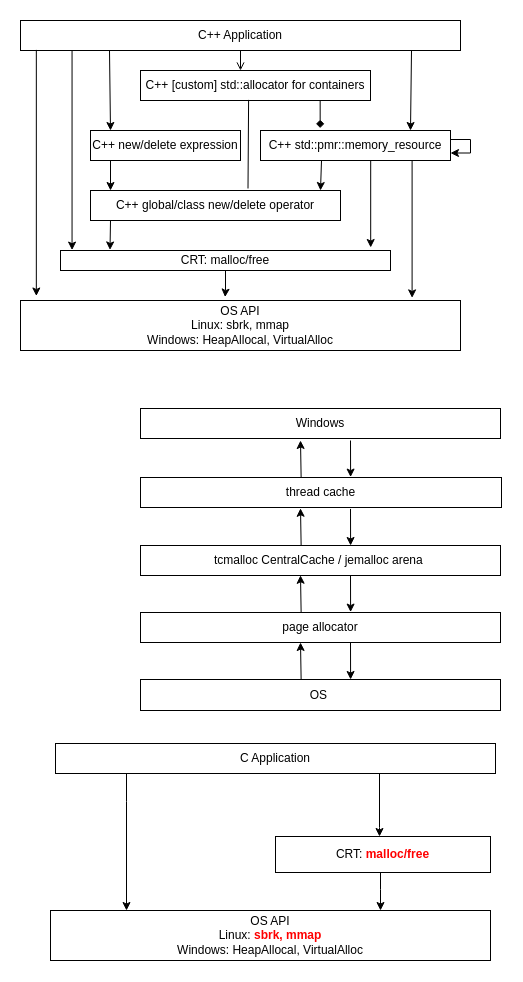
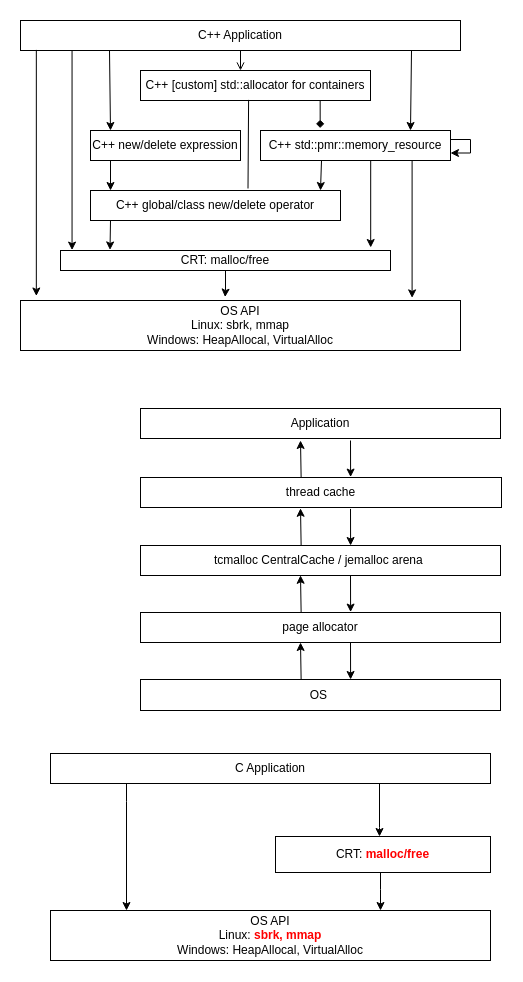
(321, 424) -> (321, 424)
(276, 759) -> (271, 769)
